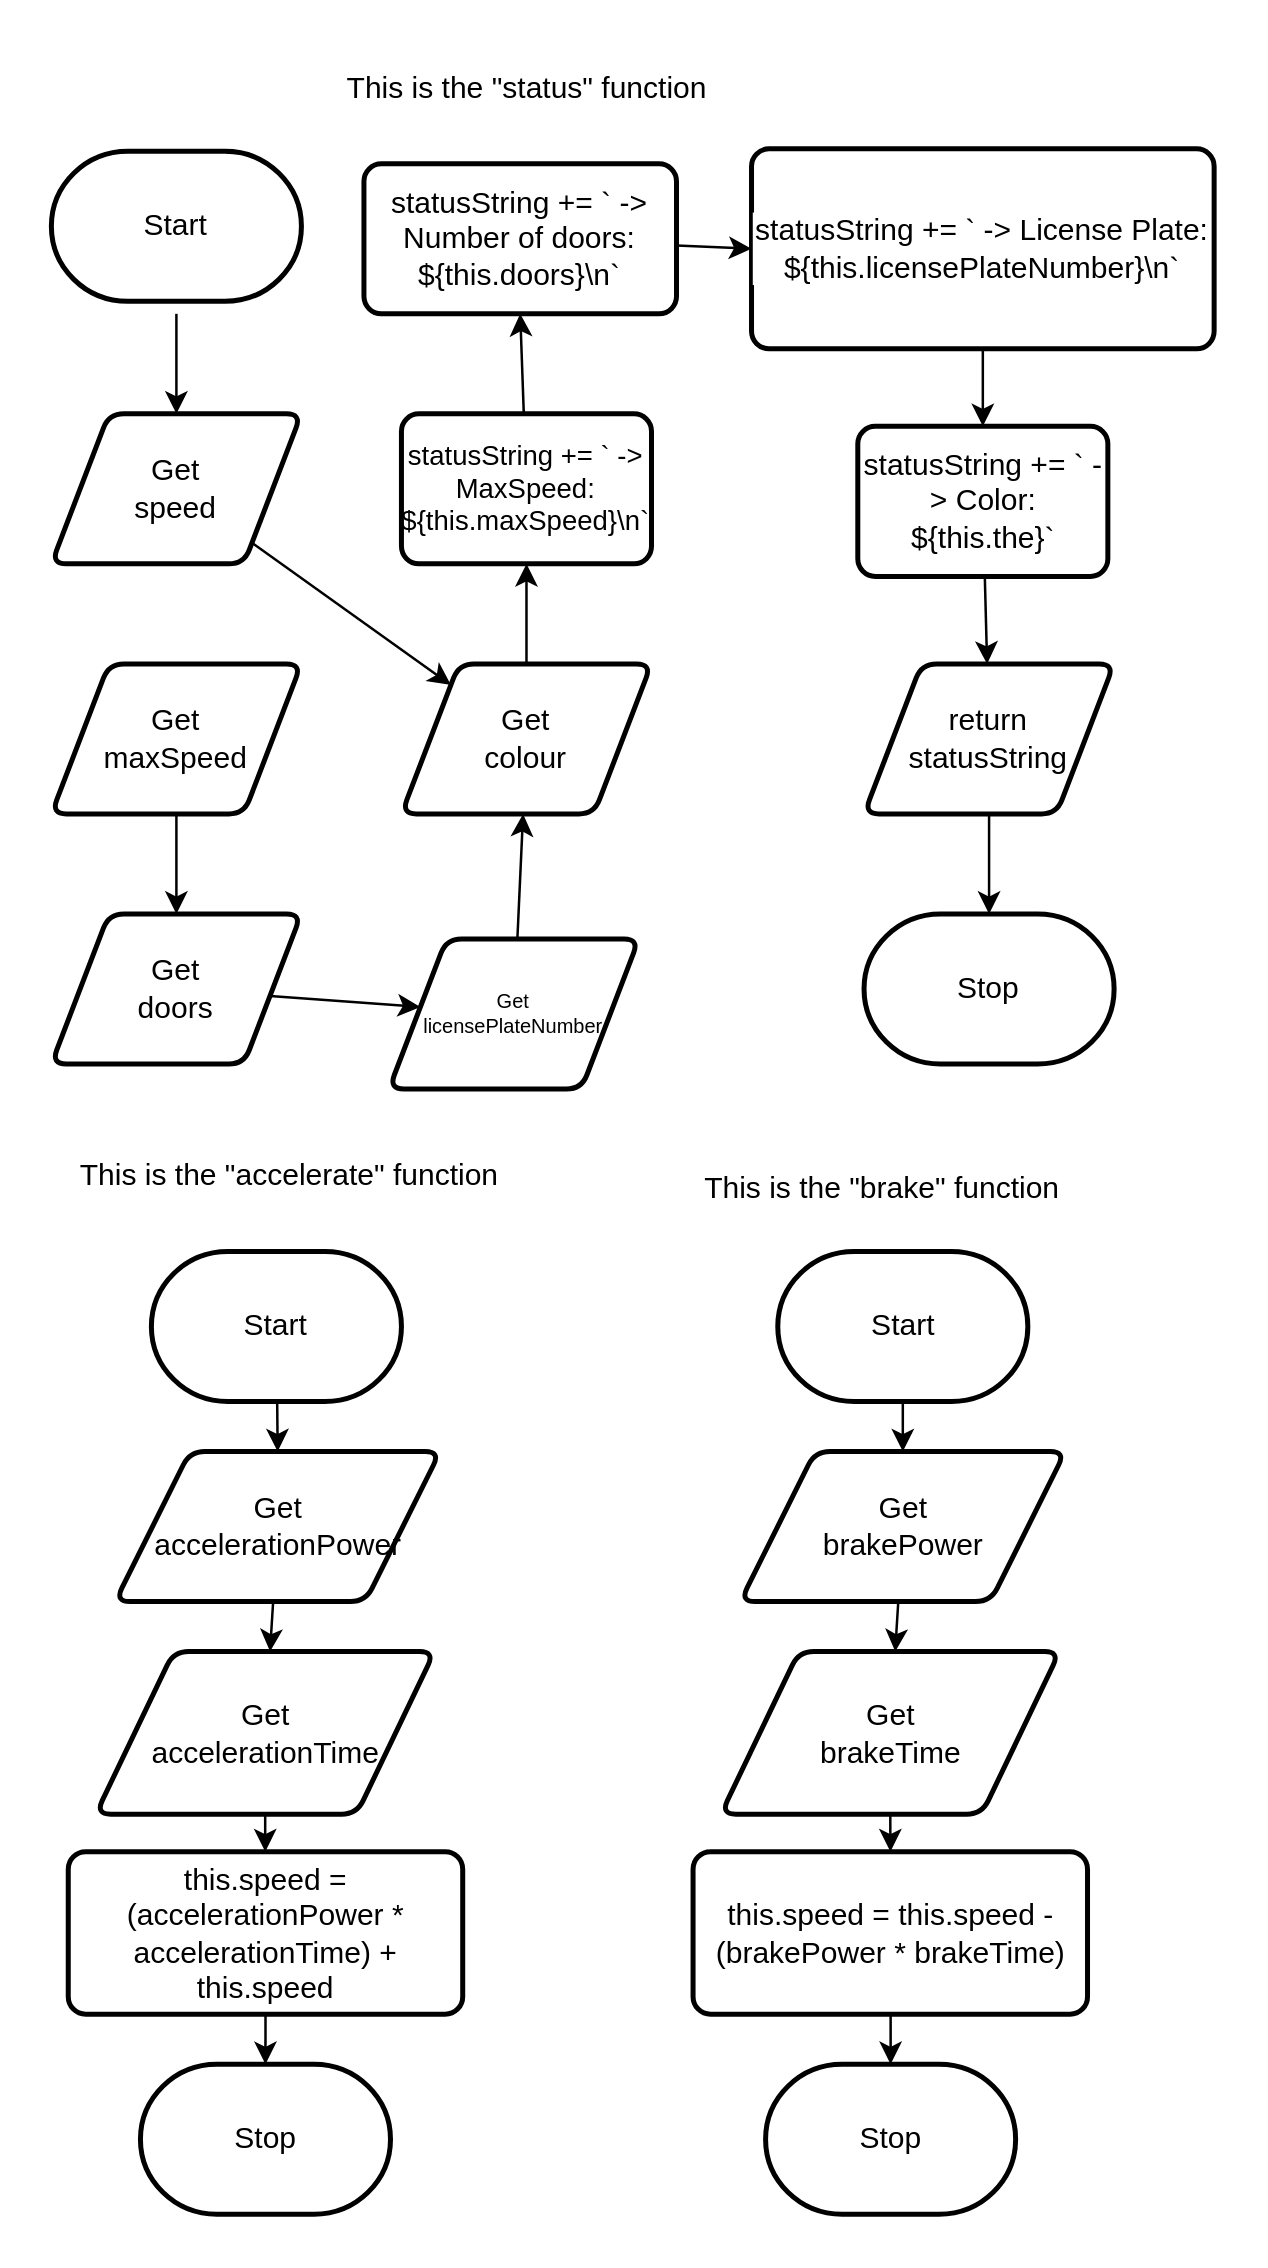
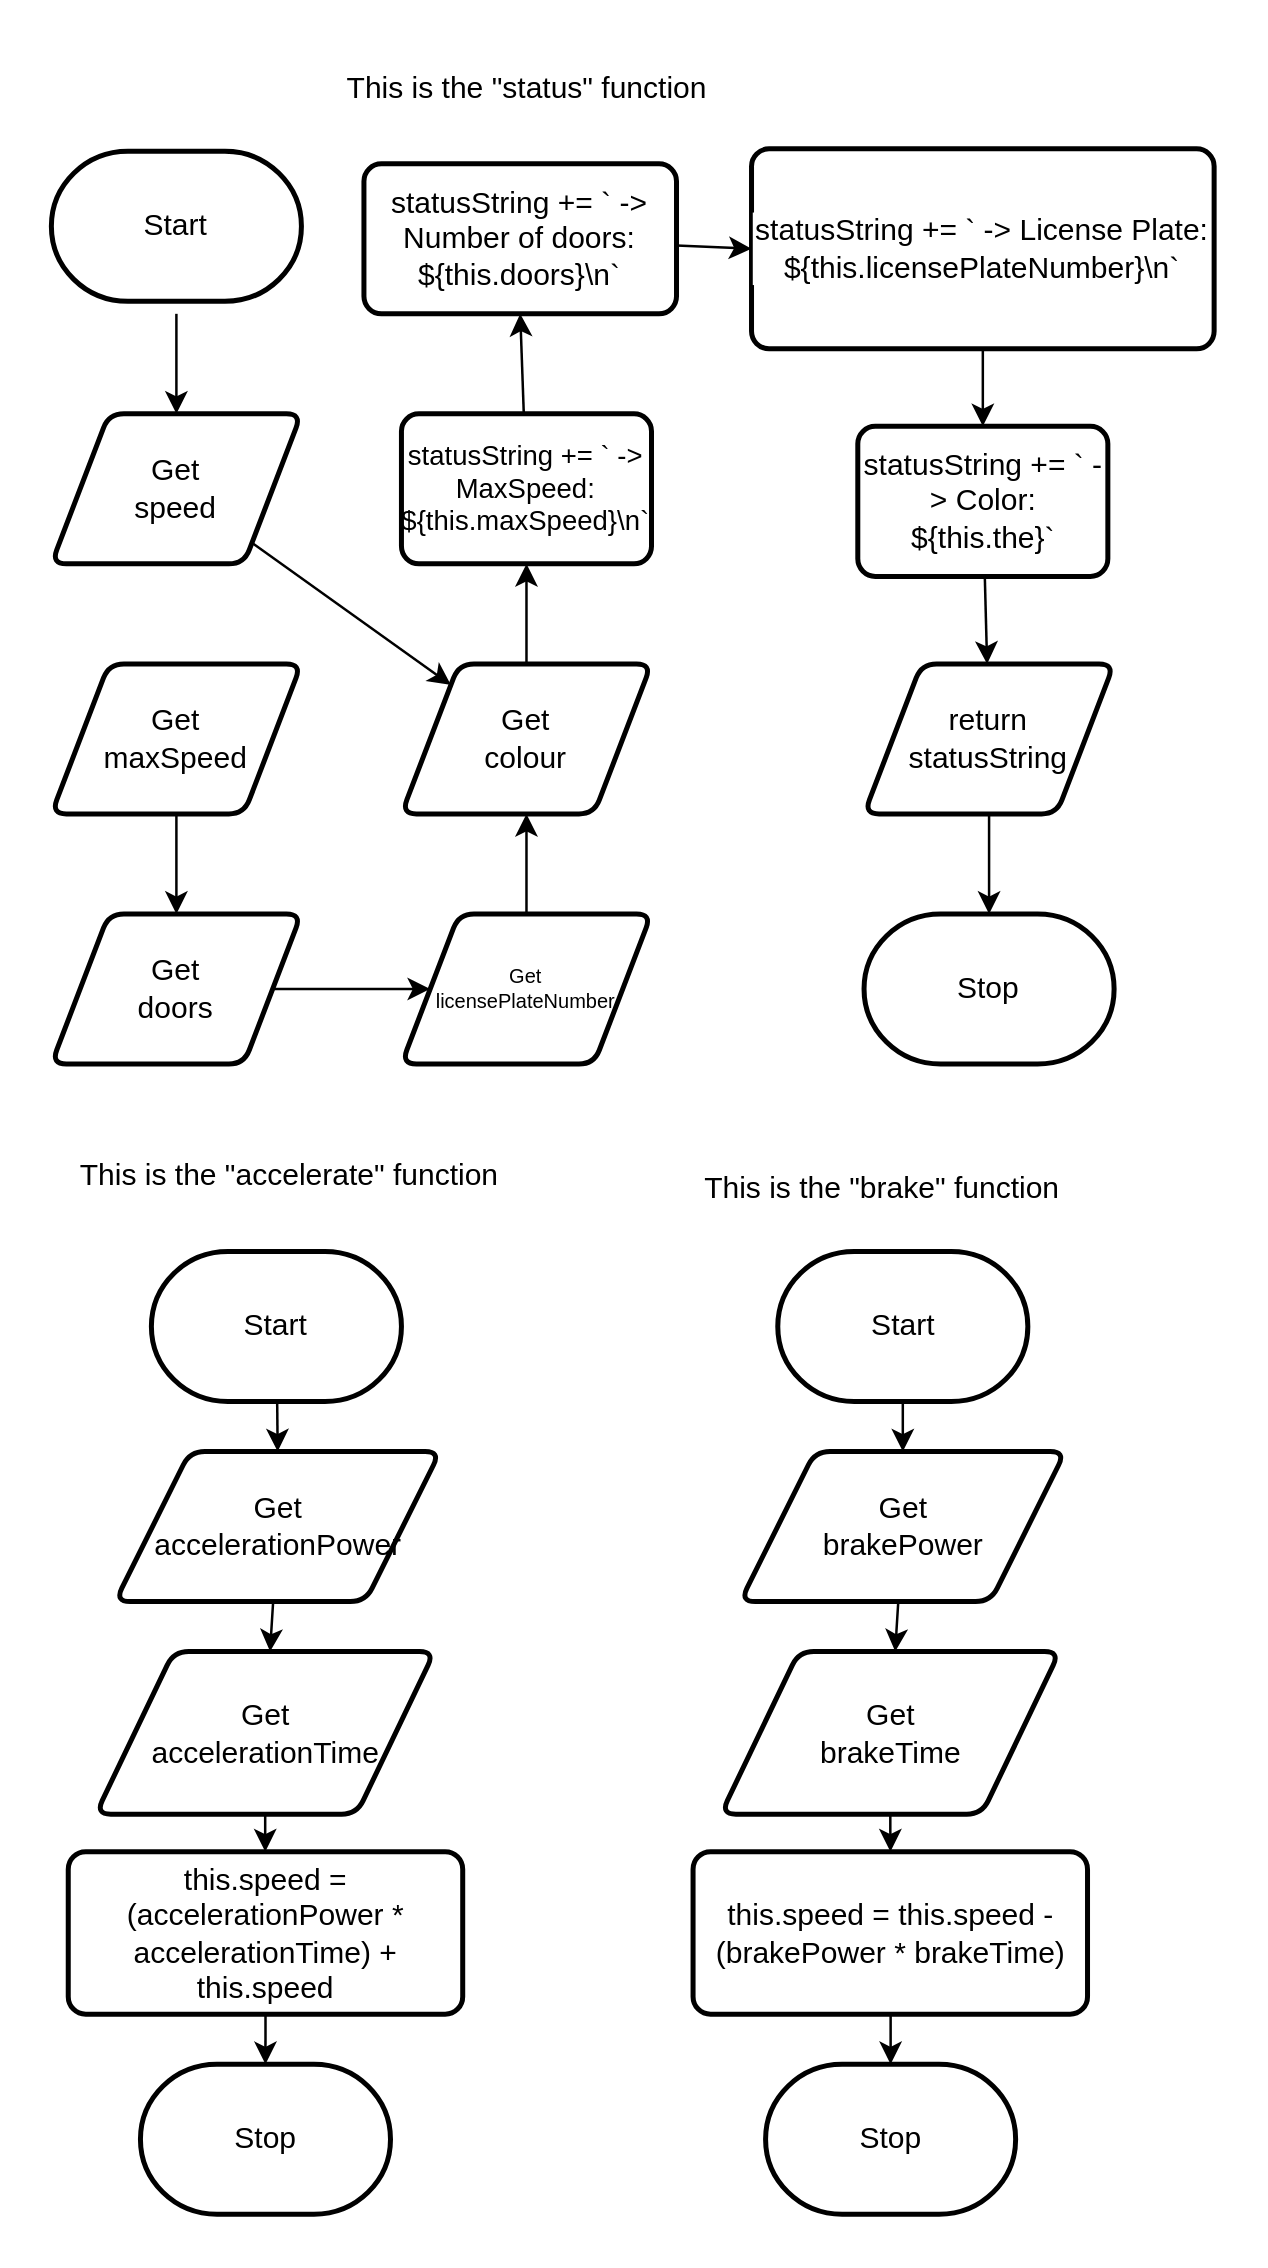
(514, 1014) -> (526, 989)
